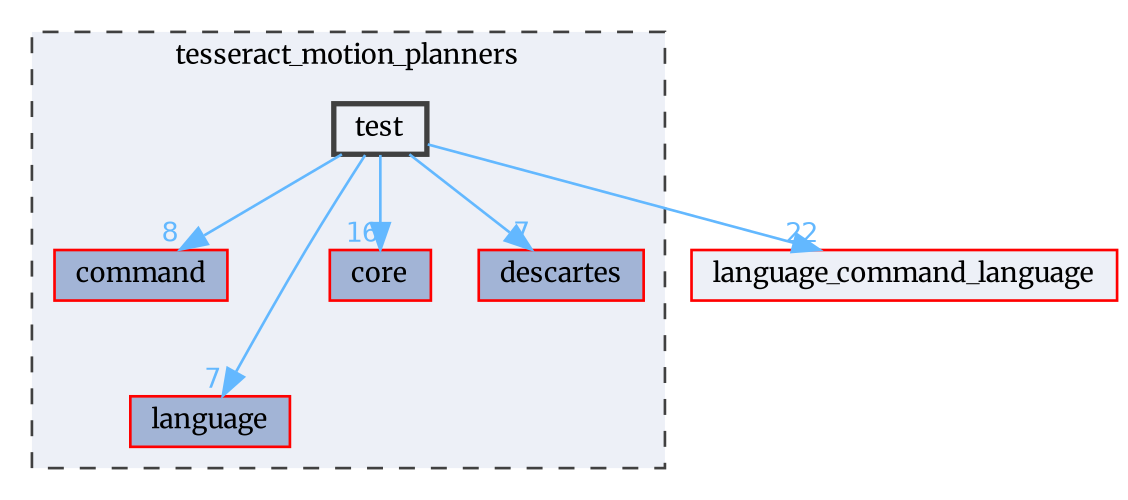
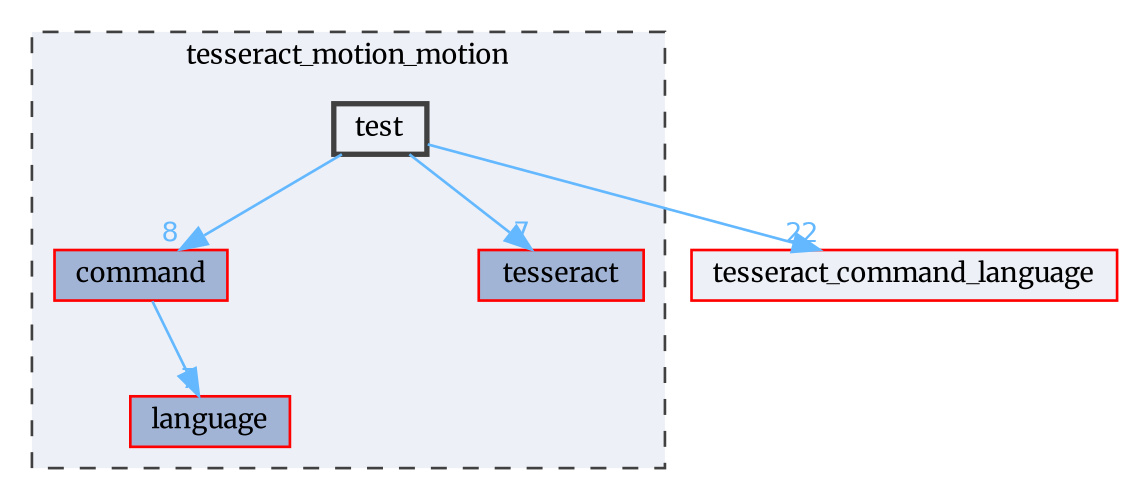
(348, 57) -> (348, 57)
(299, 262) -> (170, 336)
(380, 275) -> none
(561, 275) -> (561, 275)
(904, 275) -> (904, 275)
